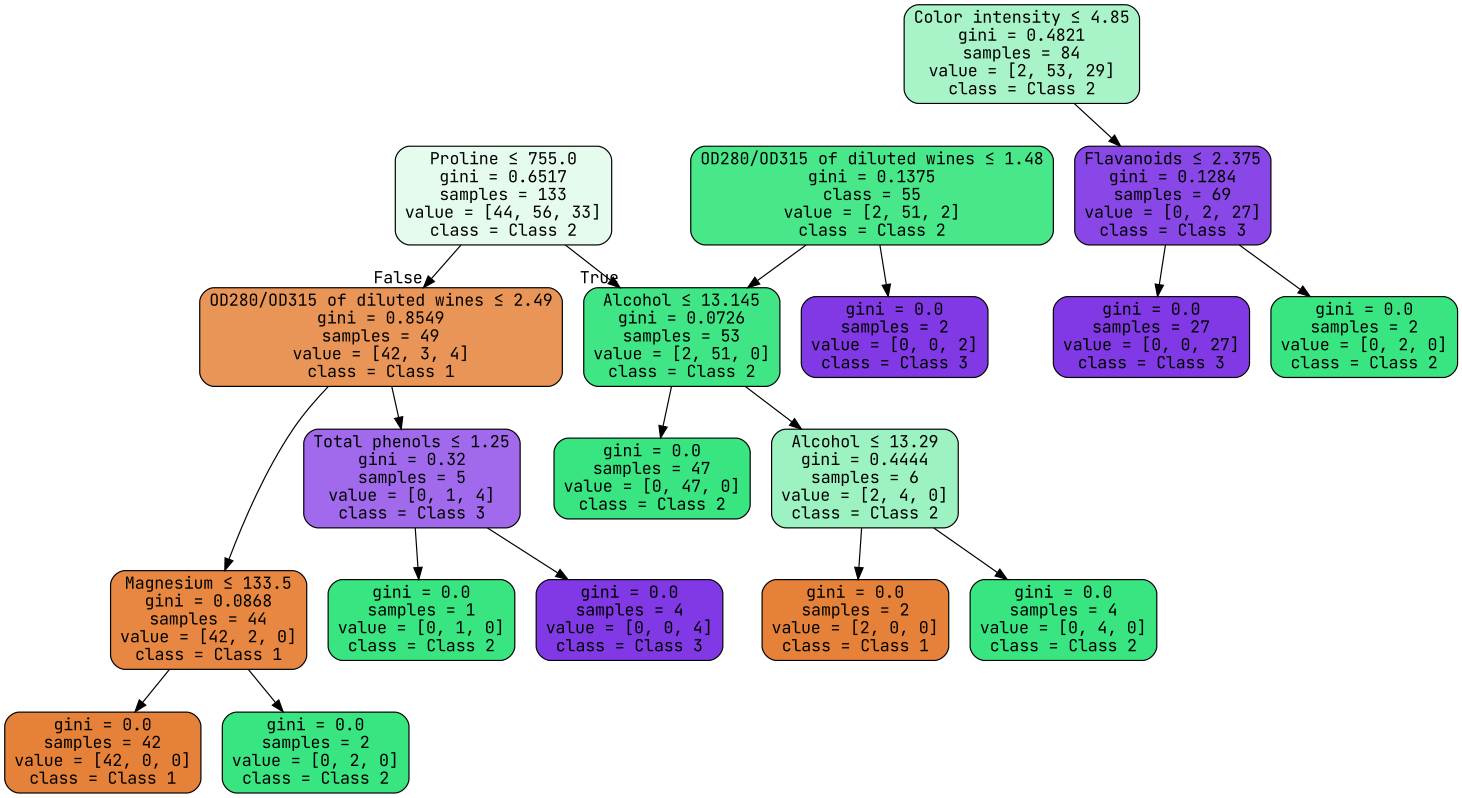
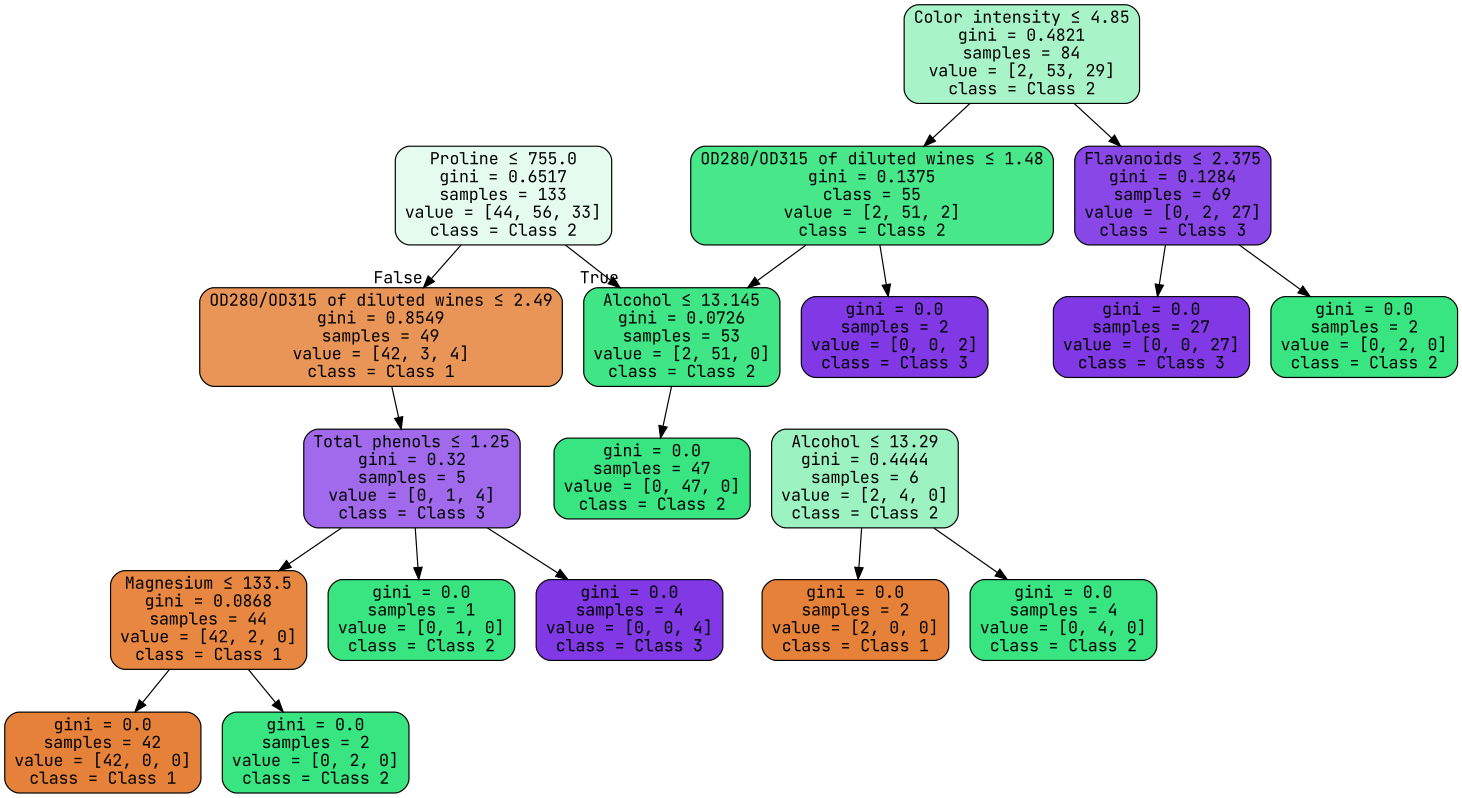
none -> (951, 121)
(769, 404) -> none
(270, 468) -> (315, 546)
